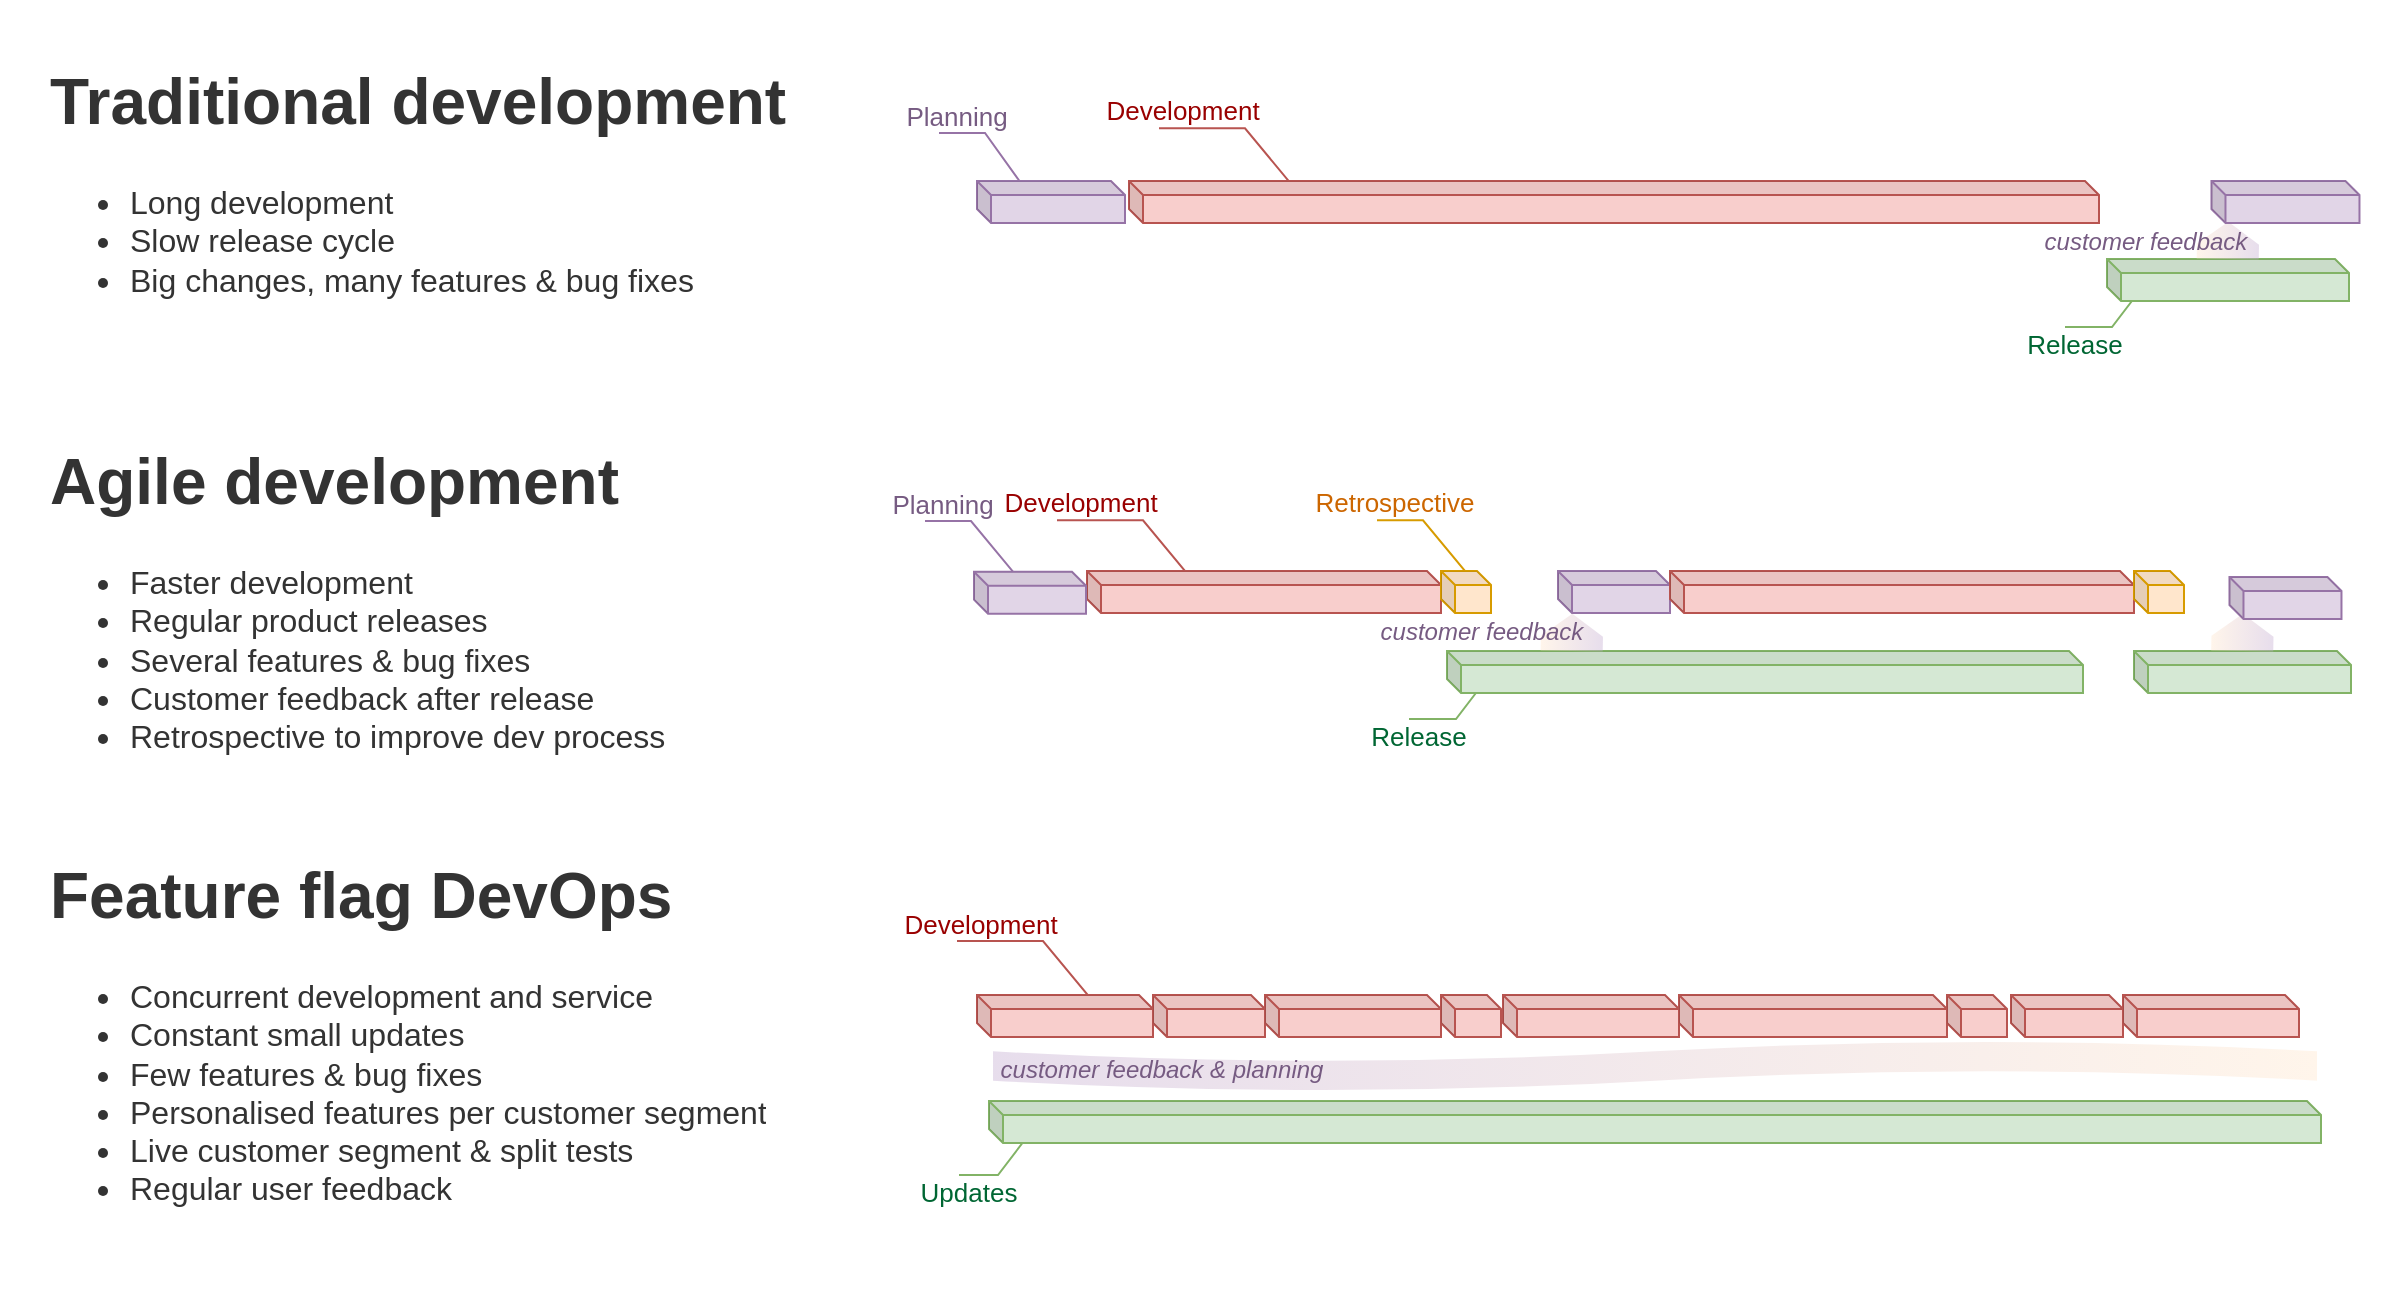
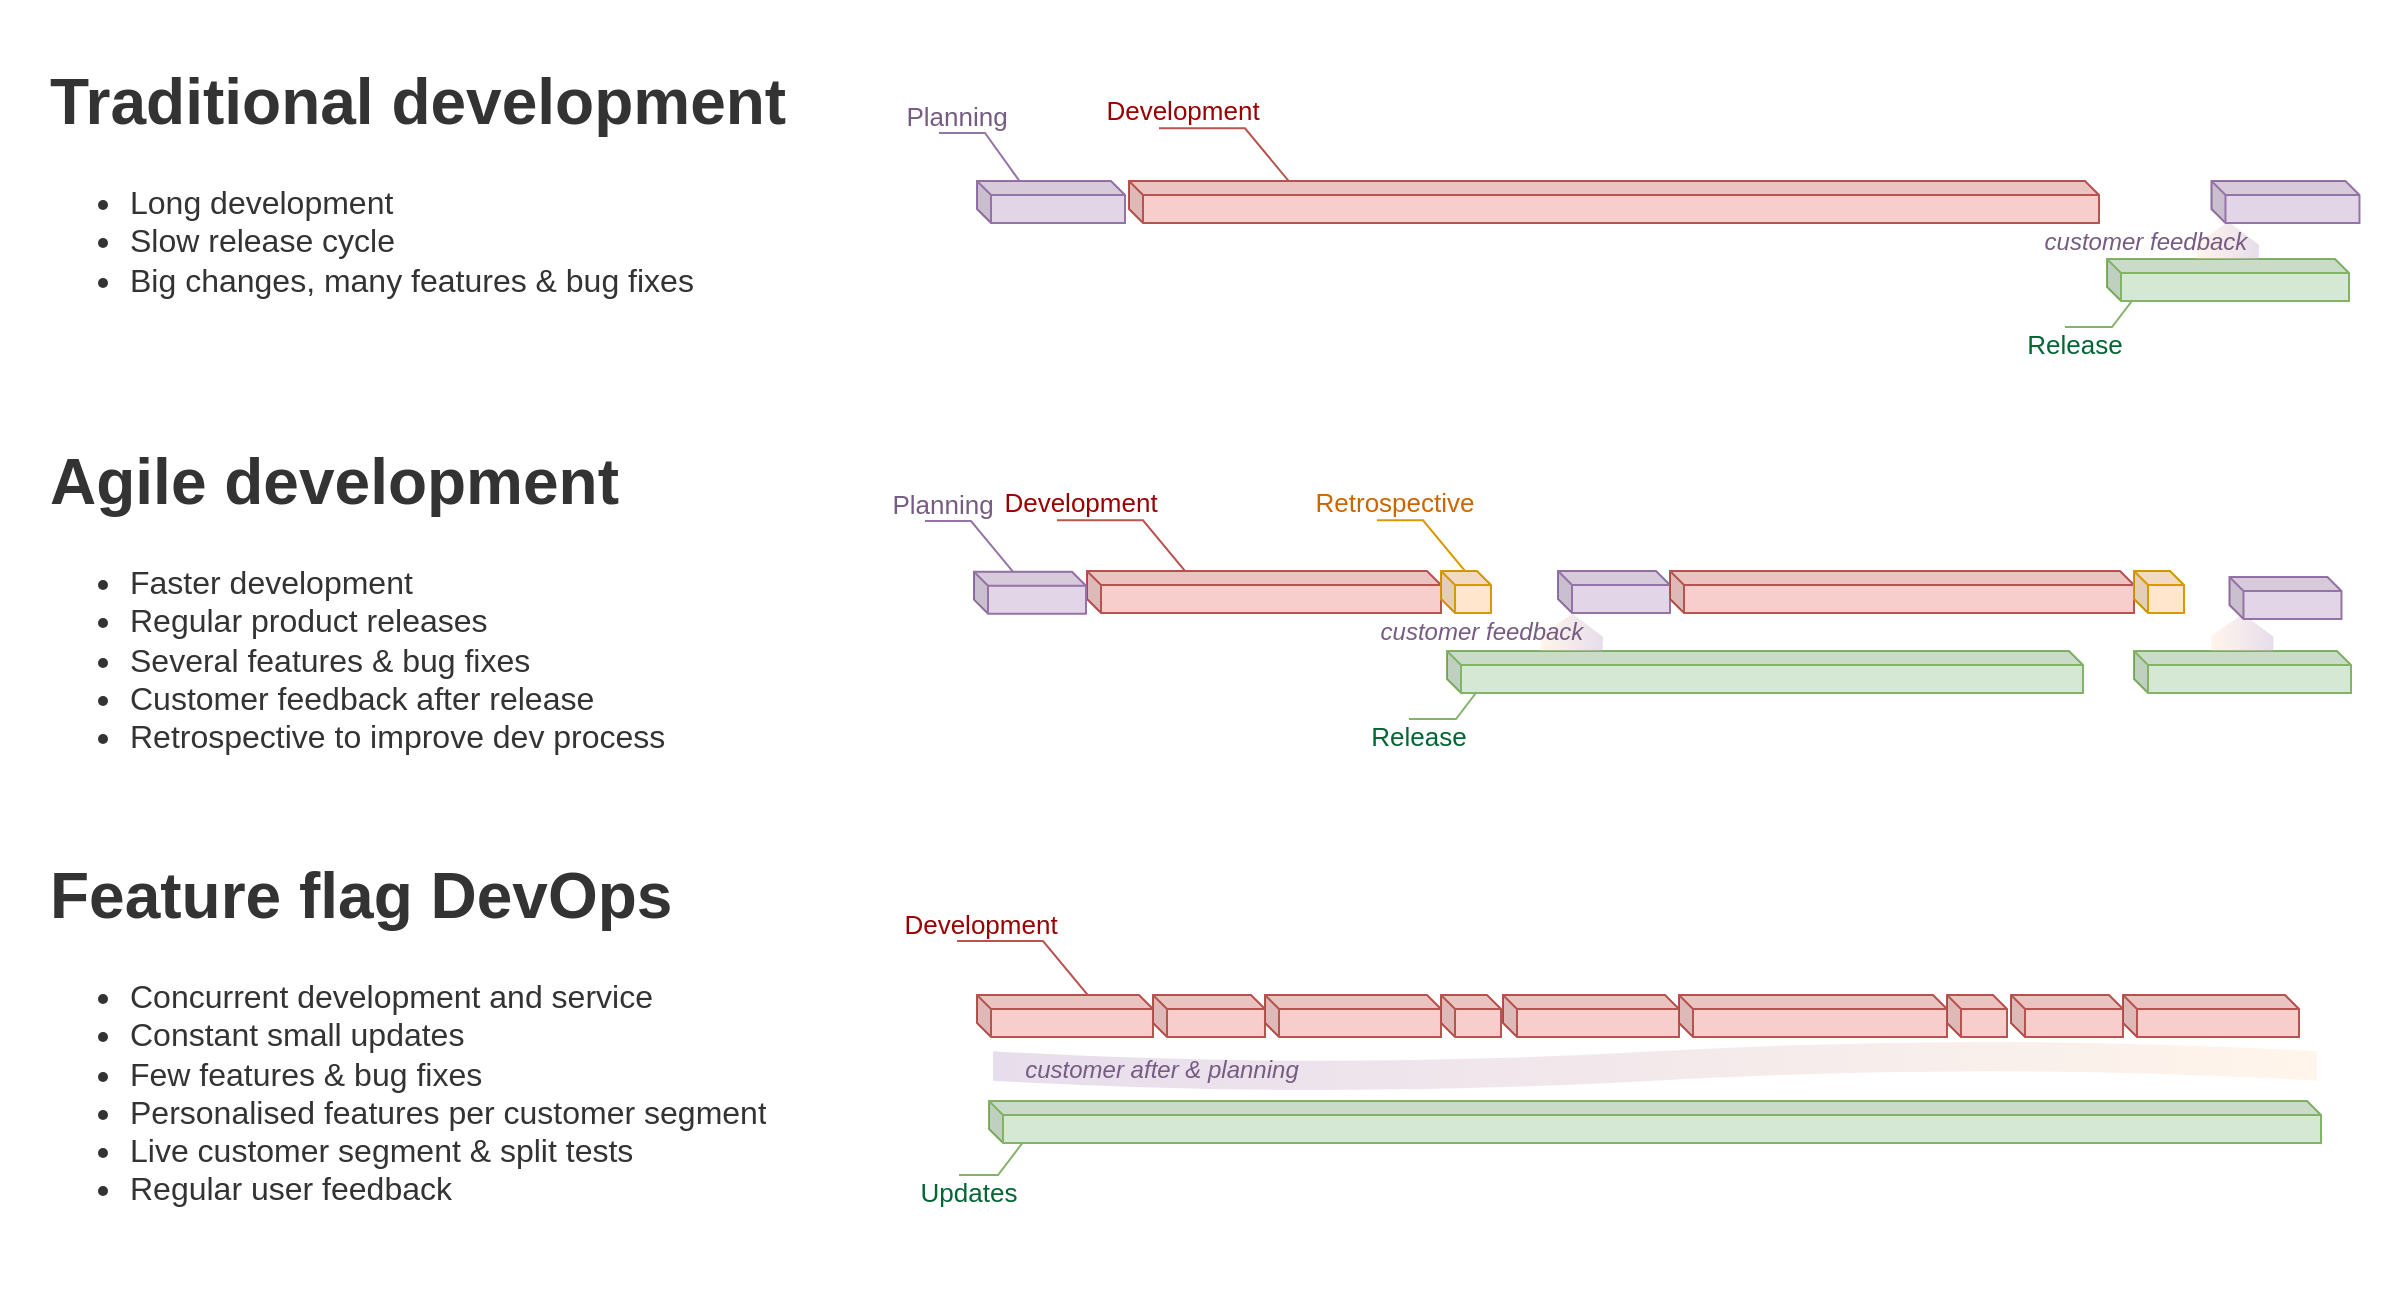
(1163, 1071) -> (1163, 1071)
